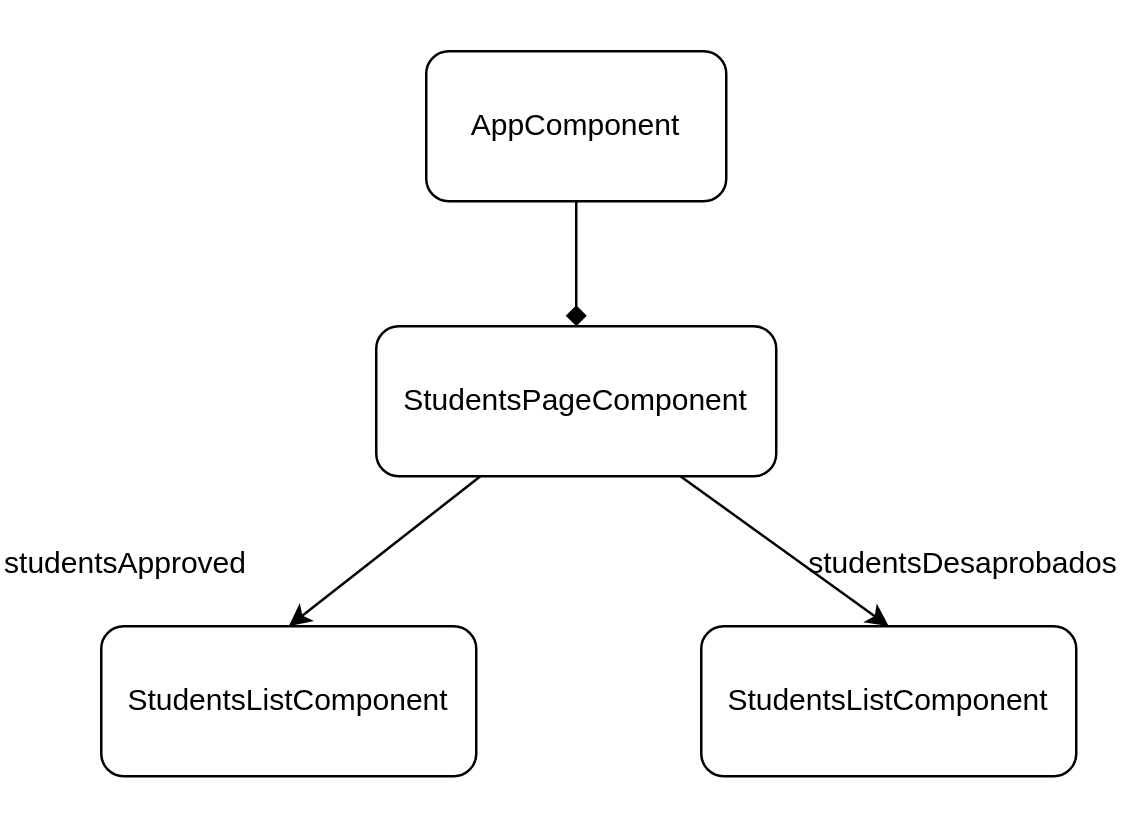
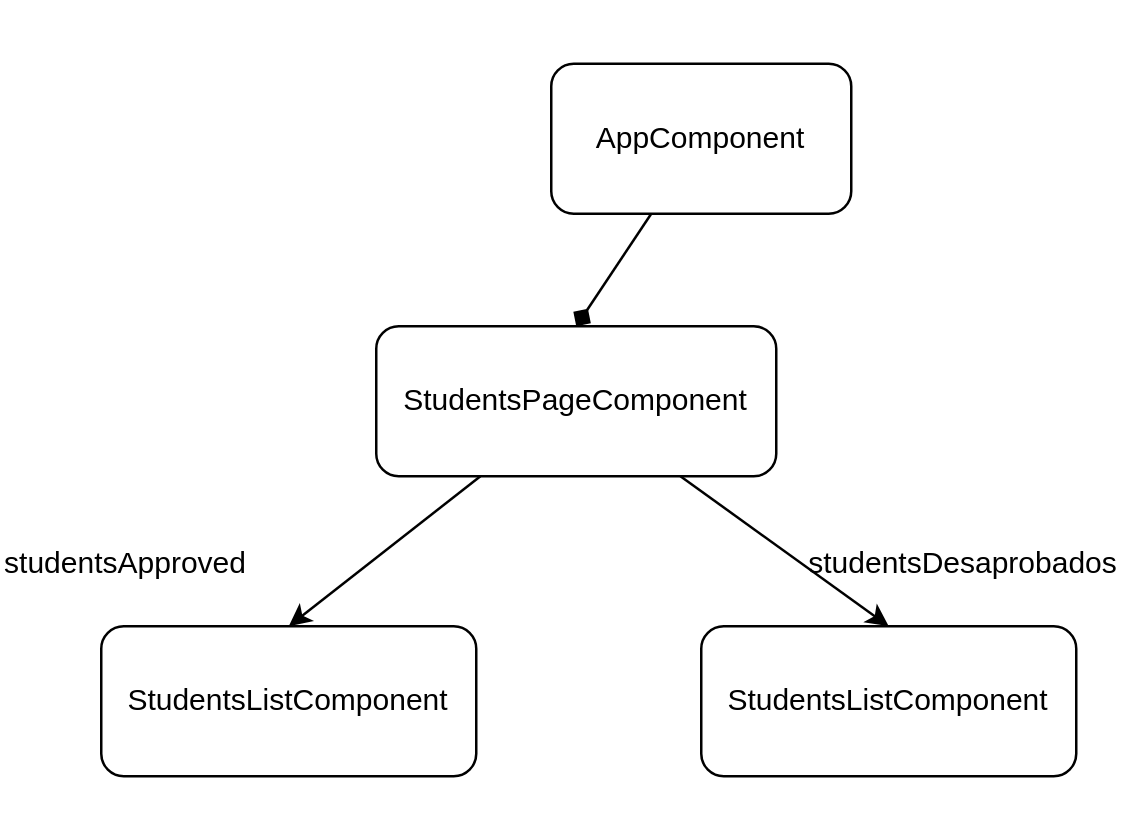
(576, 126) -> (701, 139)
